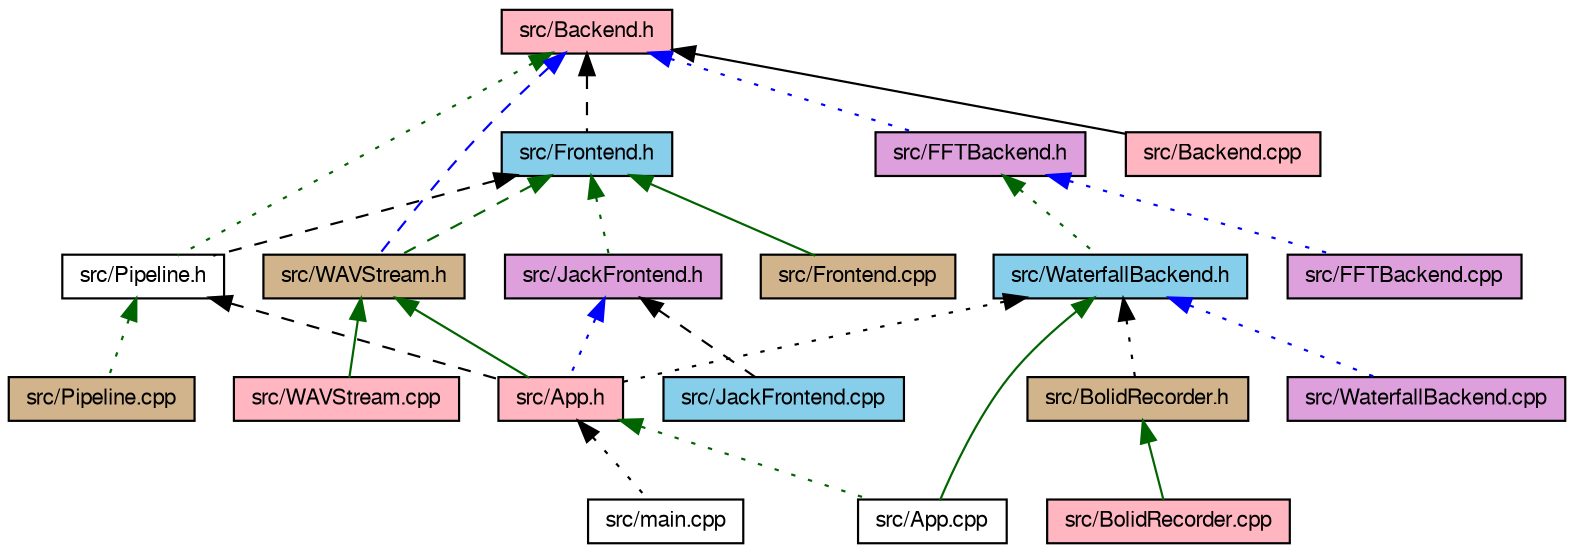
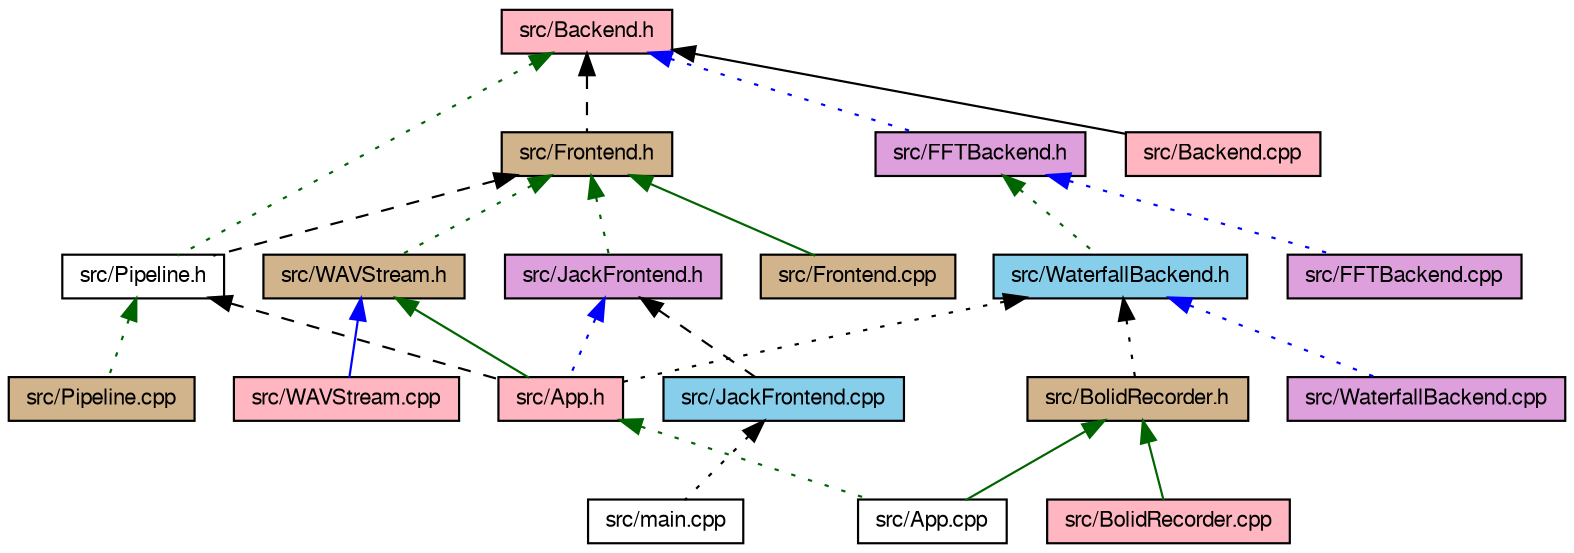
(587, 154) -> (587, 154)
(459, 157) -> none
(466, 221) -> (466, 221)
(353, 352) -> (353, 352)
(995, 396) -> (1025, 466)
(621, 469) -> (717, 468)
